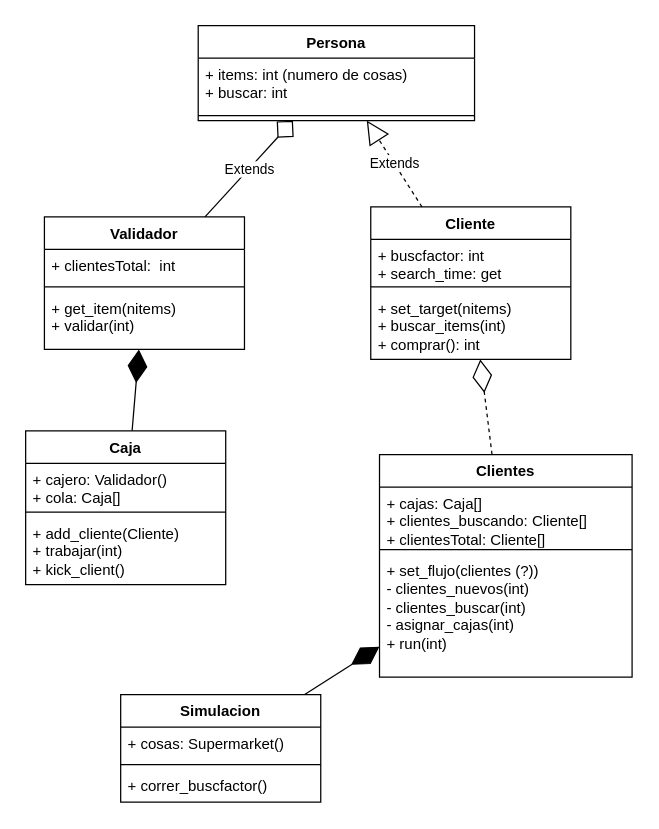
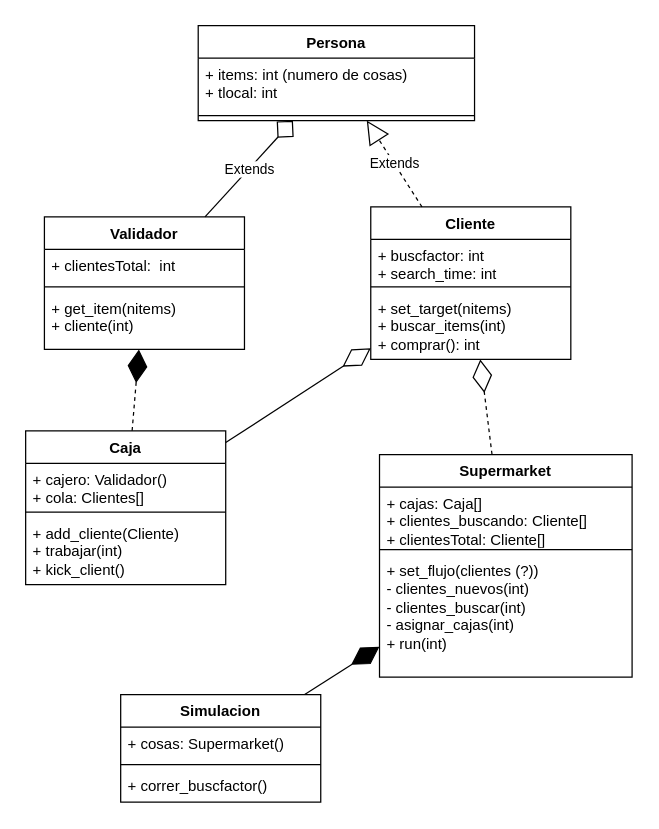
(316, 85) -> (316, 85)
(446, 266) -> (444, 266)
(122, 319) -> (122, 319)
none -> (285, 404)
(134, 406) -> (134, 406)
(506, 472) -> (506, 472)
(112, 490) -> (112, 490)
